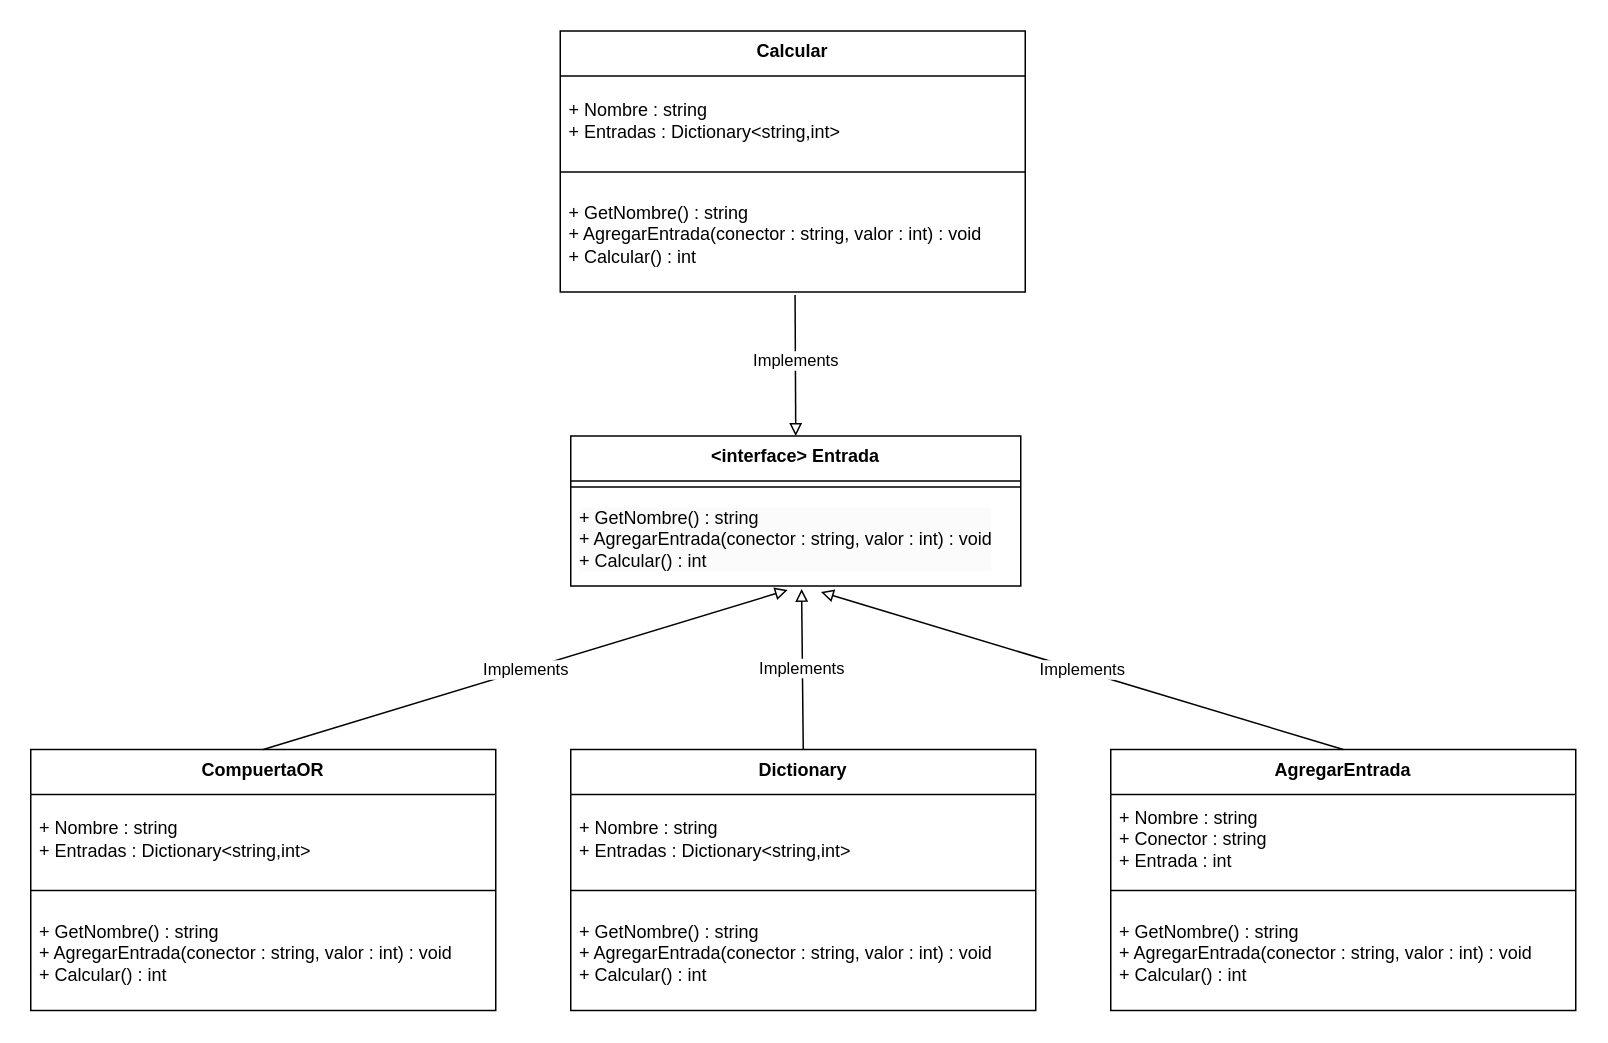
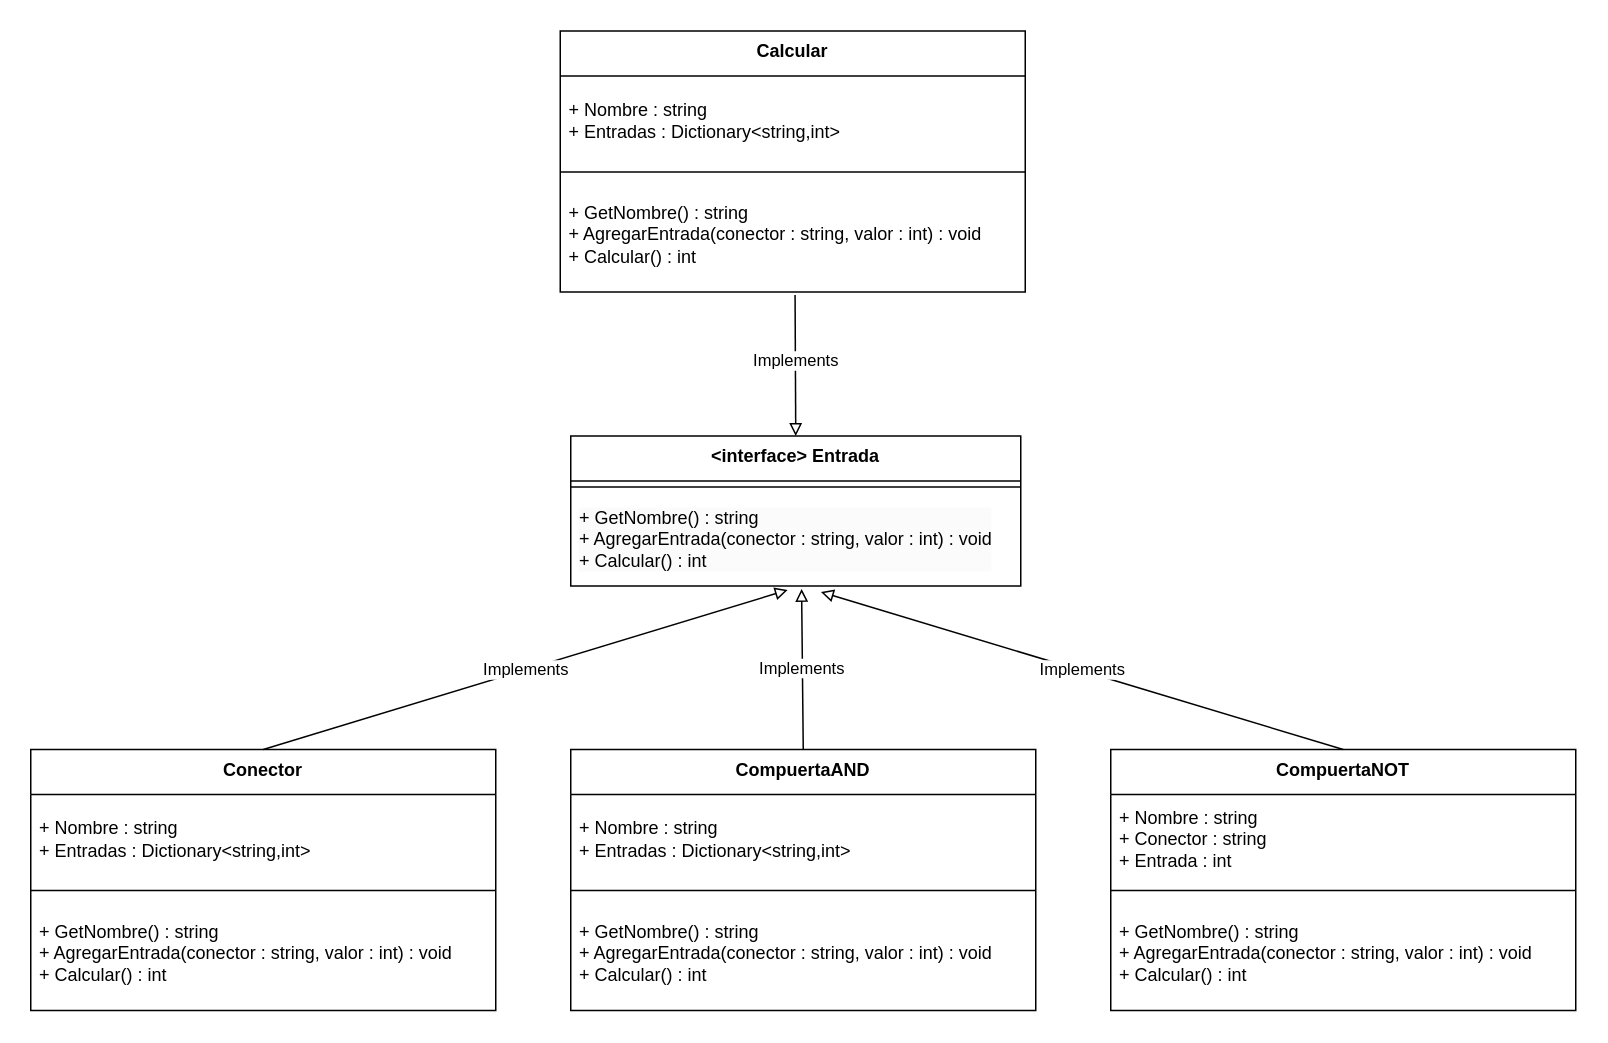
(263, 771) -> (263, 771)
(803, 771) -> (803, 771)
(1343, 771) -> (1343, 771)
